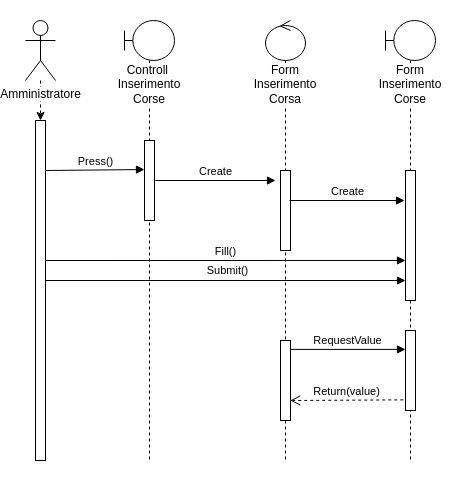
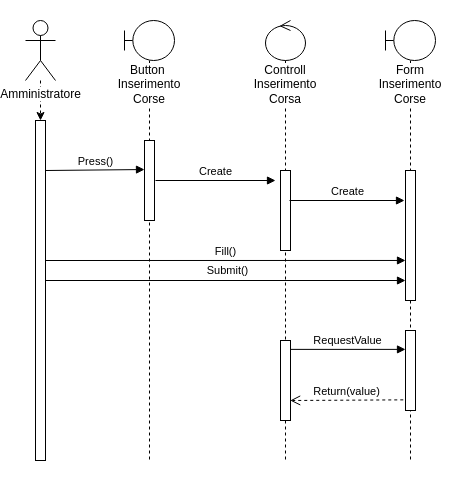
(150, 92) -> (150, 92)
(286, 92) -> (286, 100)
